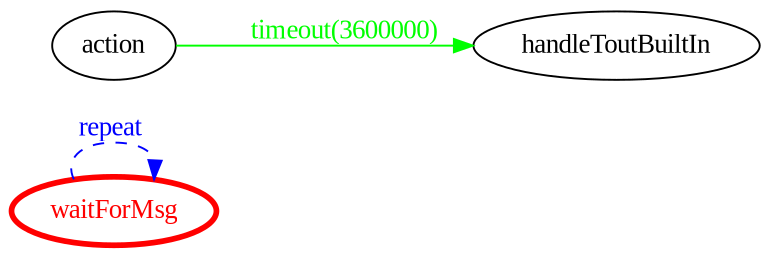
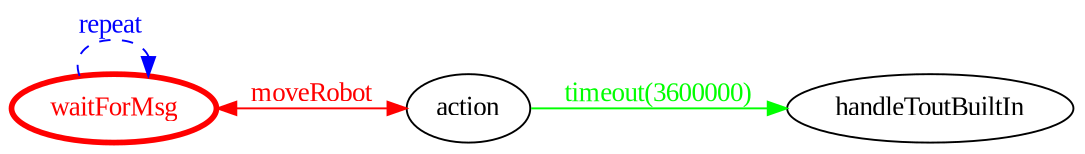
none -> (312, 108)
